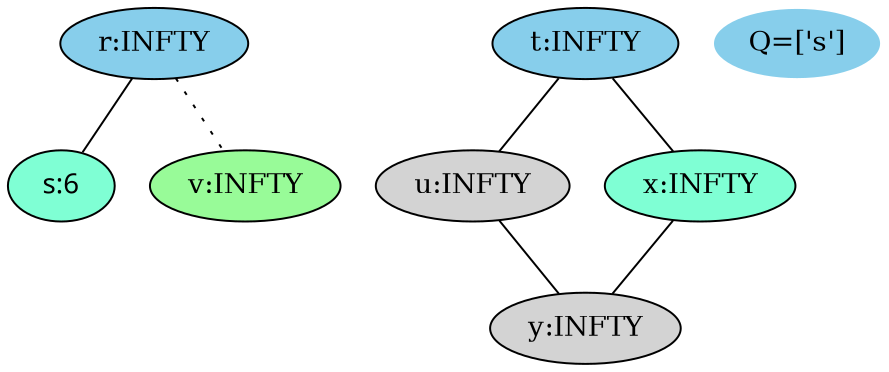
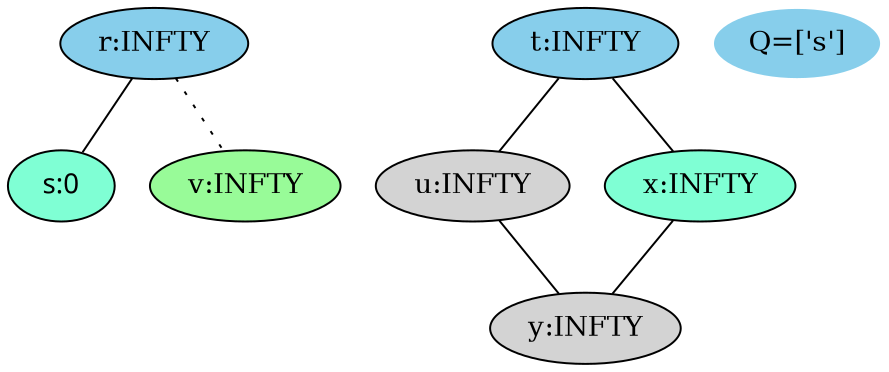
(61, 186) -> (61, 186)
